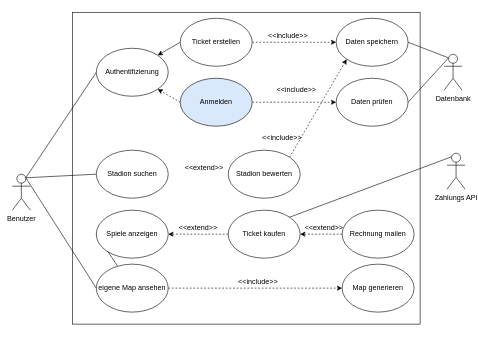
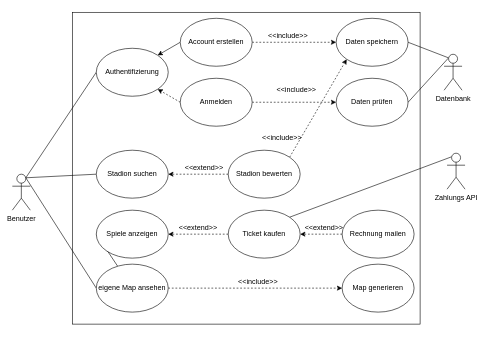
(216, 42) -> (216, 42)
(216, 102) -> (216, 102)
none -> (173, 174)
